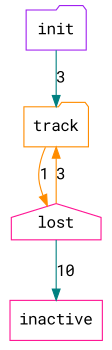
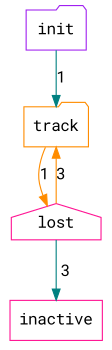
(61, 78) -> (61, 78)
(66, 272) -> (66, 272)
